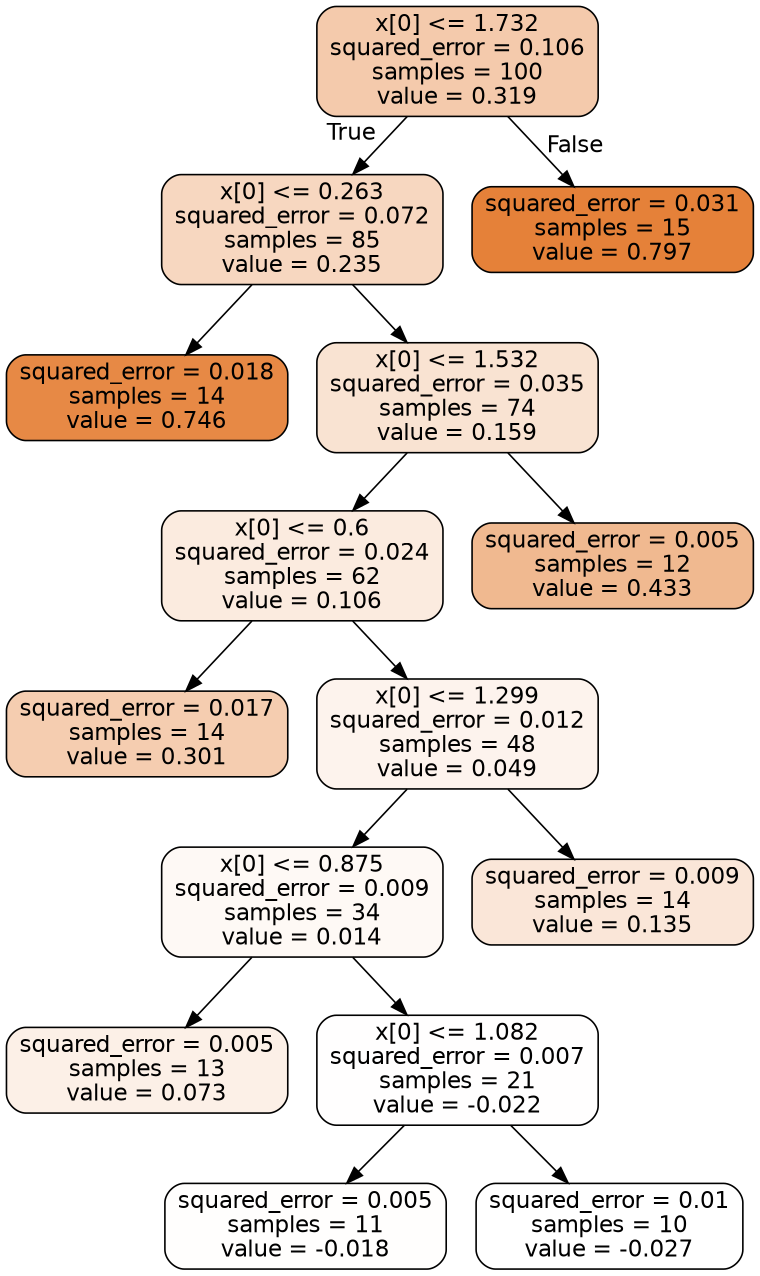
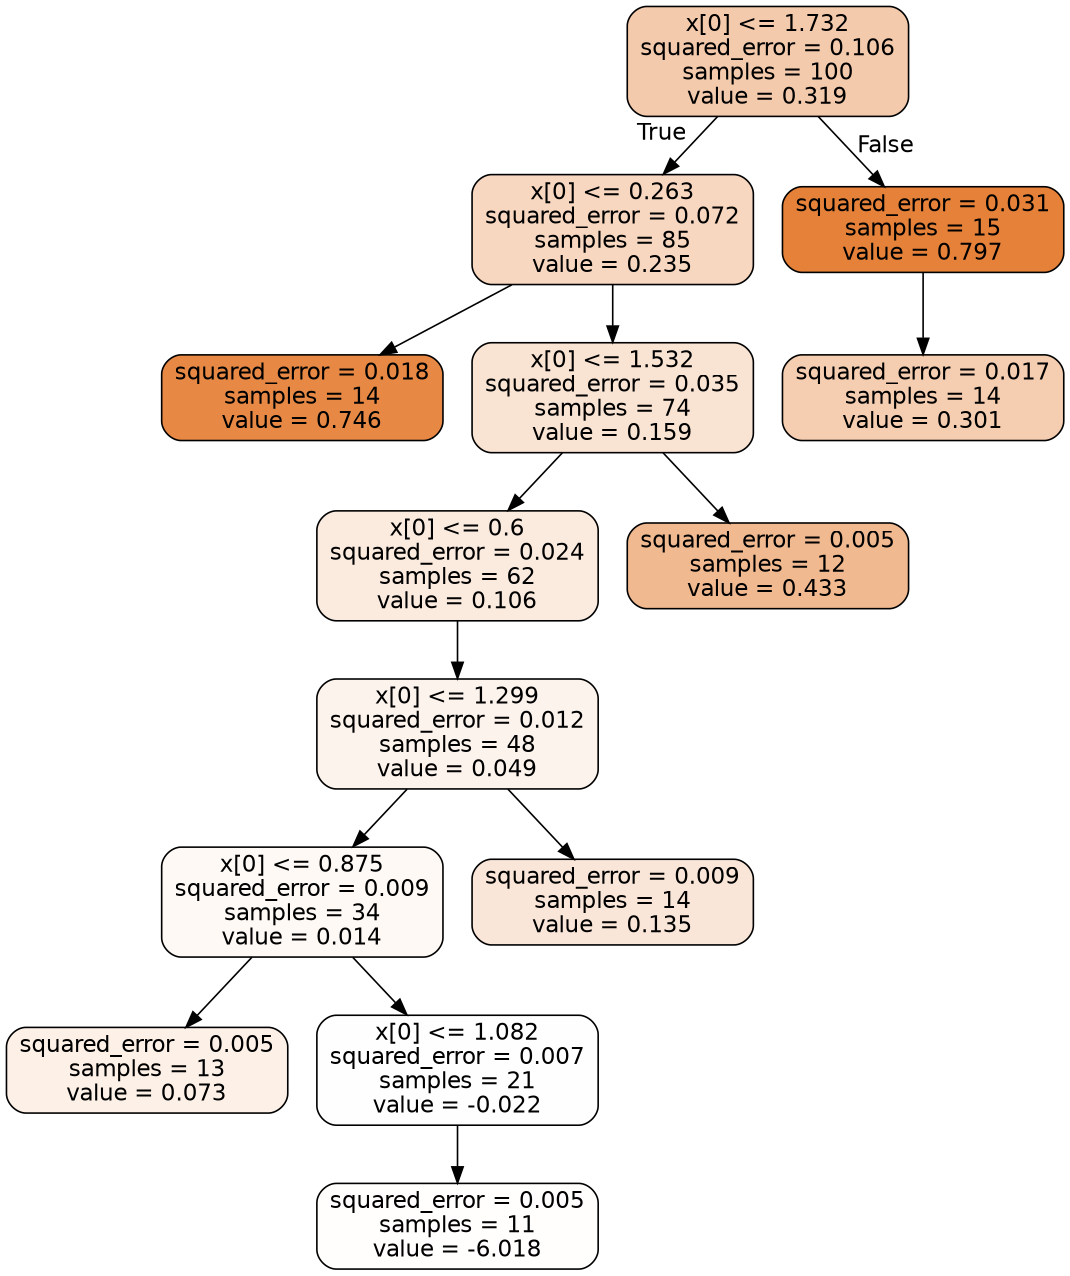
(225, 650) -> (923, 305)
(306, 1226) -> (458, 1226)
(609, 1226) -> none
